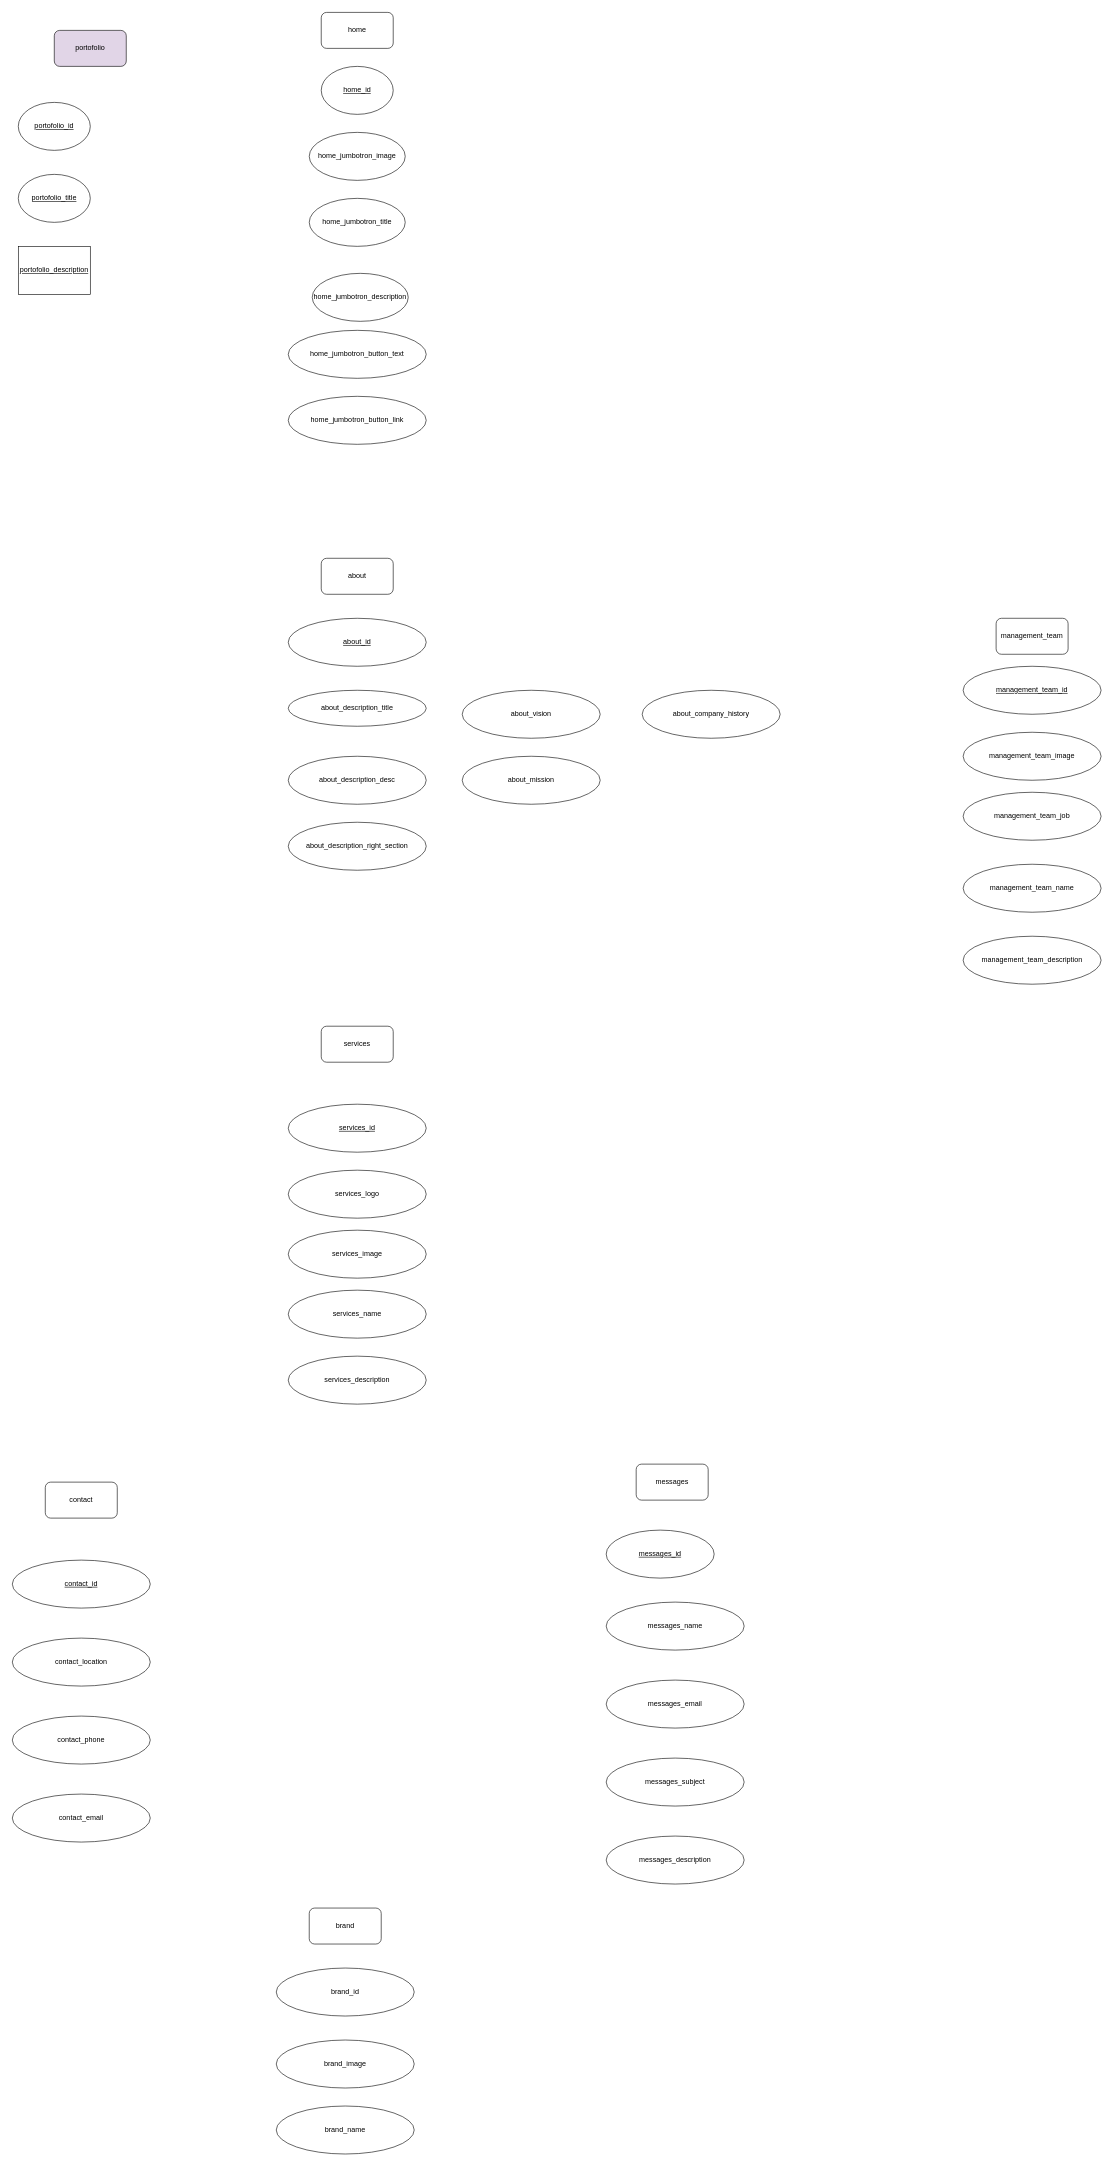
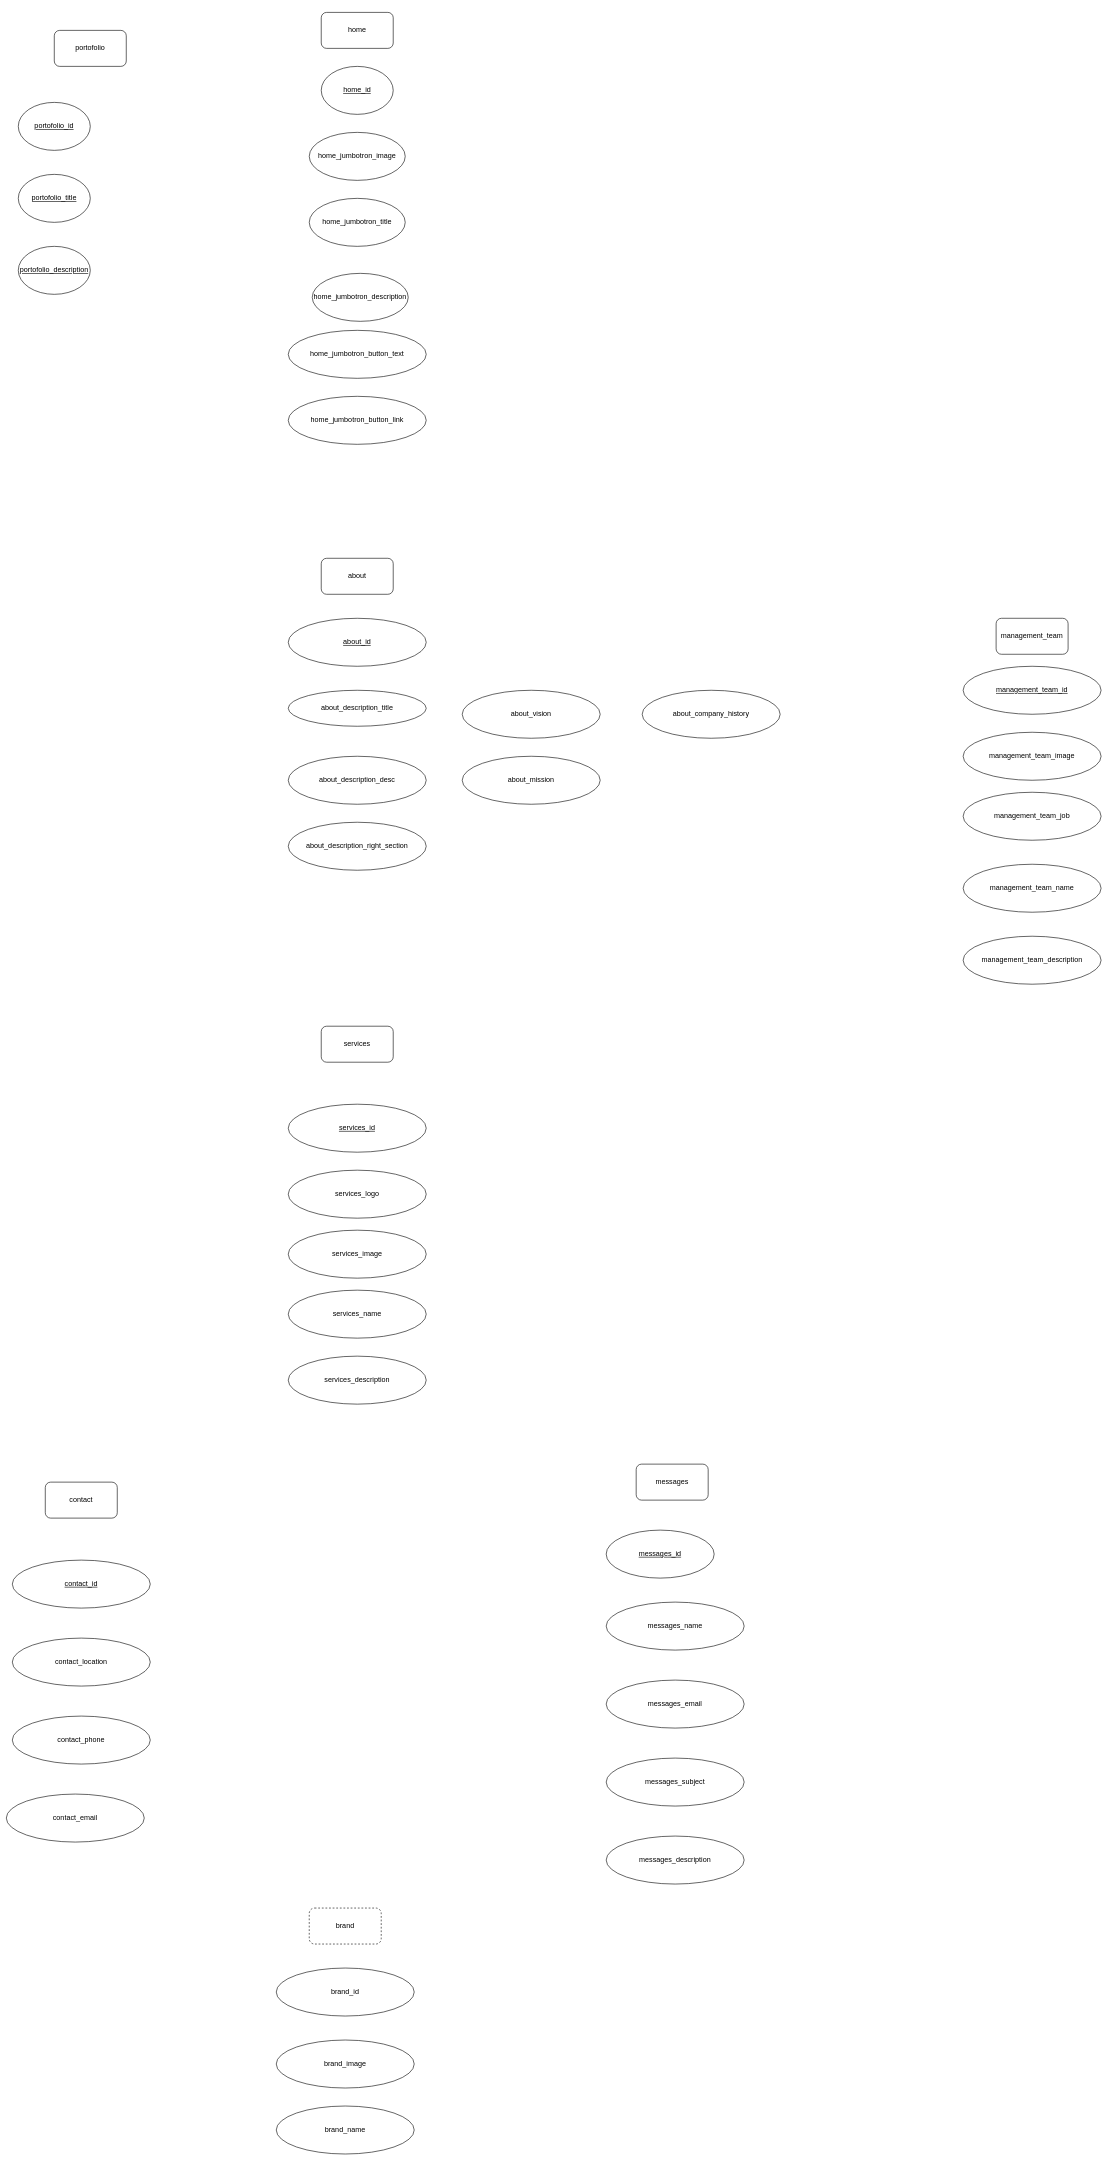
(90, 48) -> (90, 48)
(54, 270) -> (54, 270)
(81, 1818) -> (75, 1818)
(345, 1926) -> (345, 1926)
